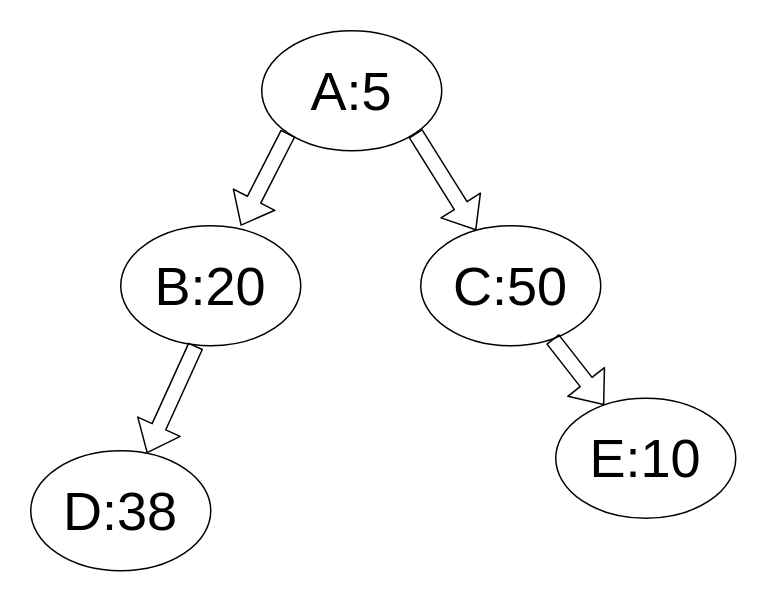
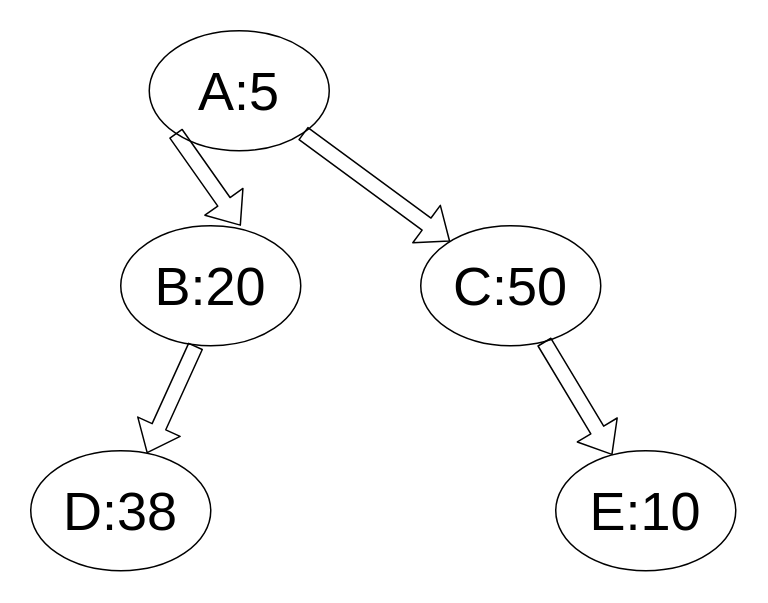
(352, 91) -> (239, 91)
(646, 458) -> (646, 511)
